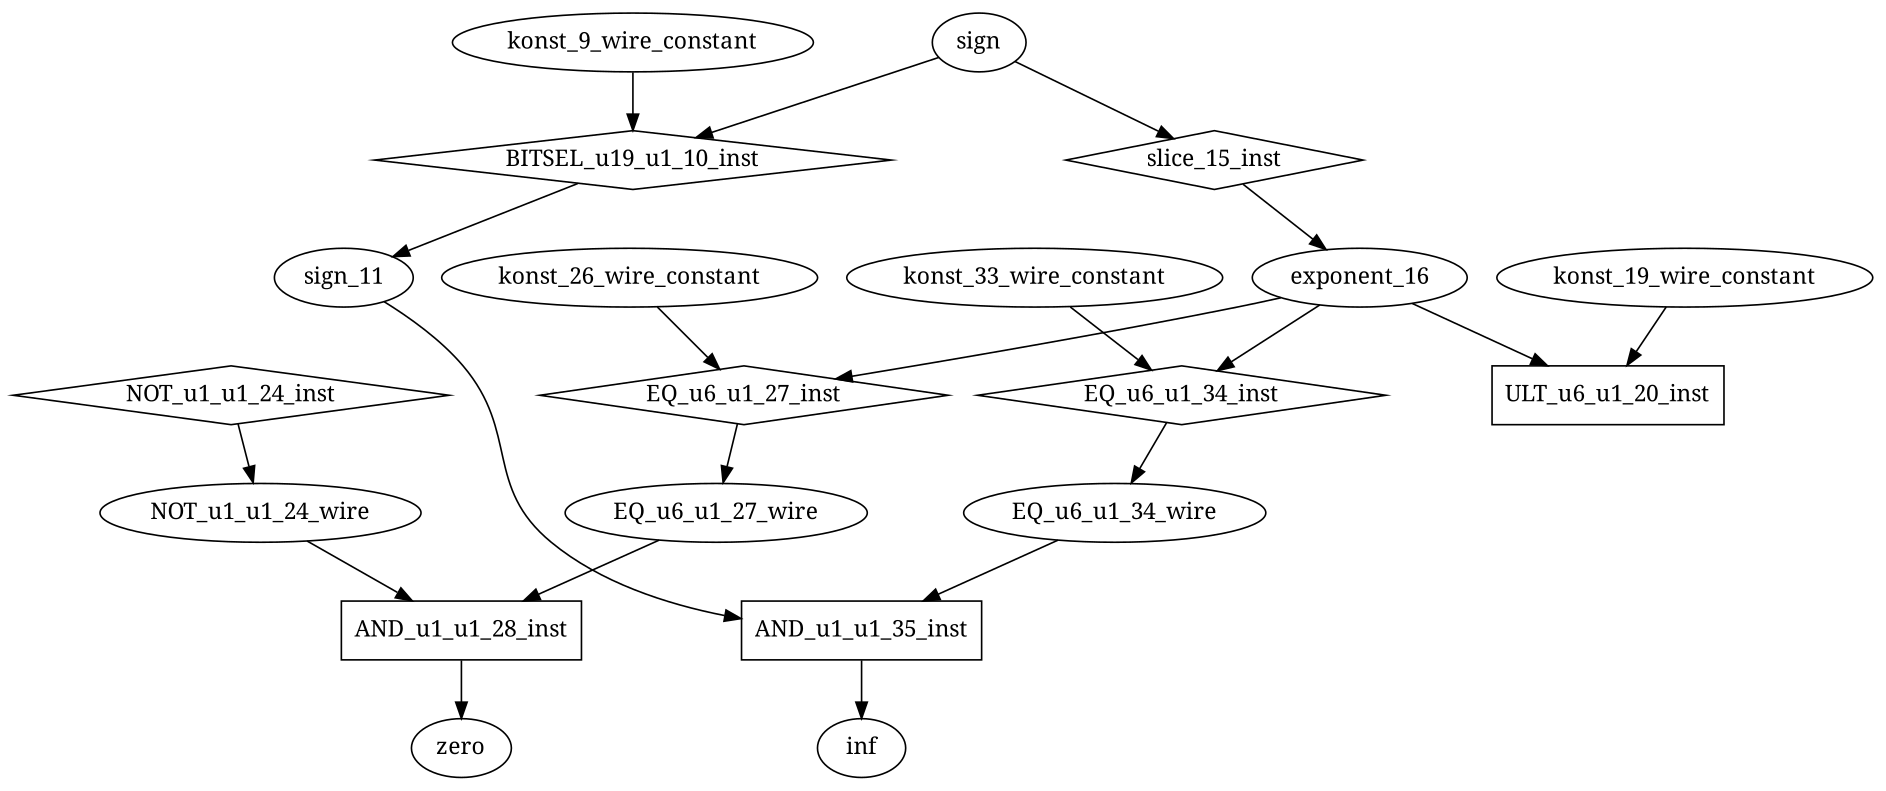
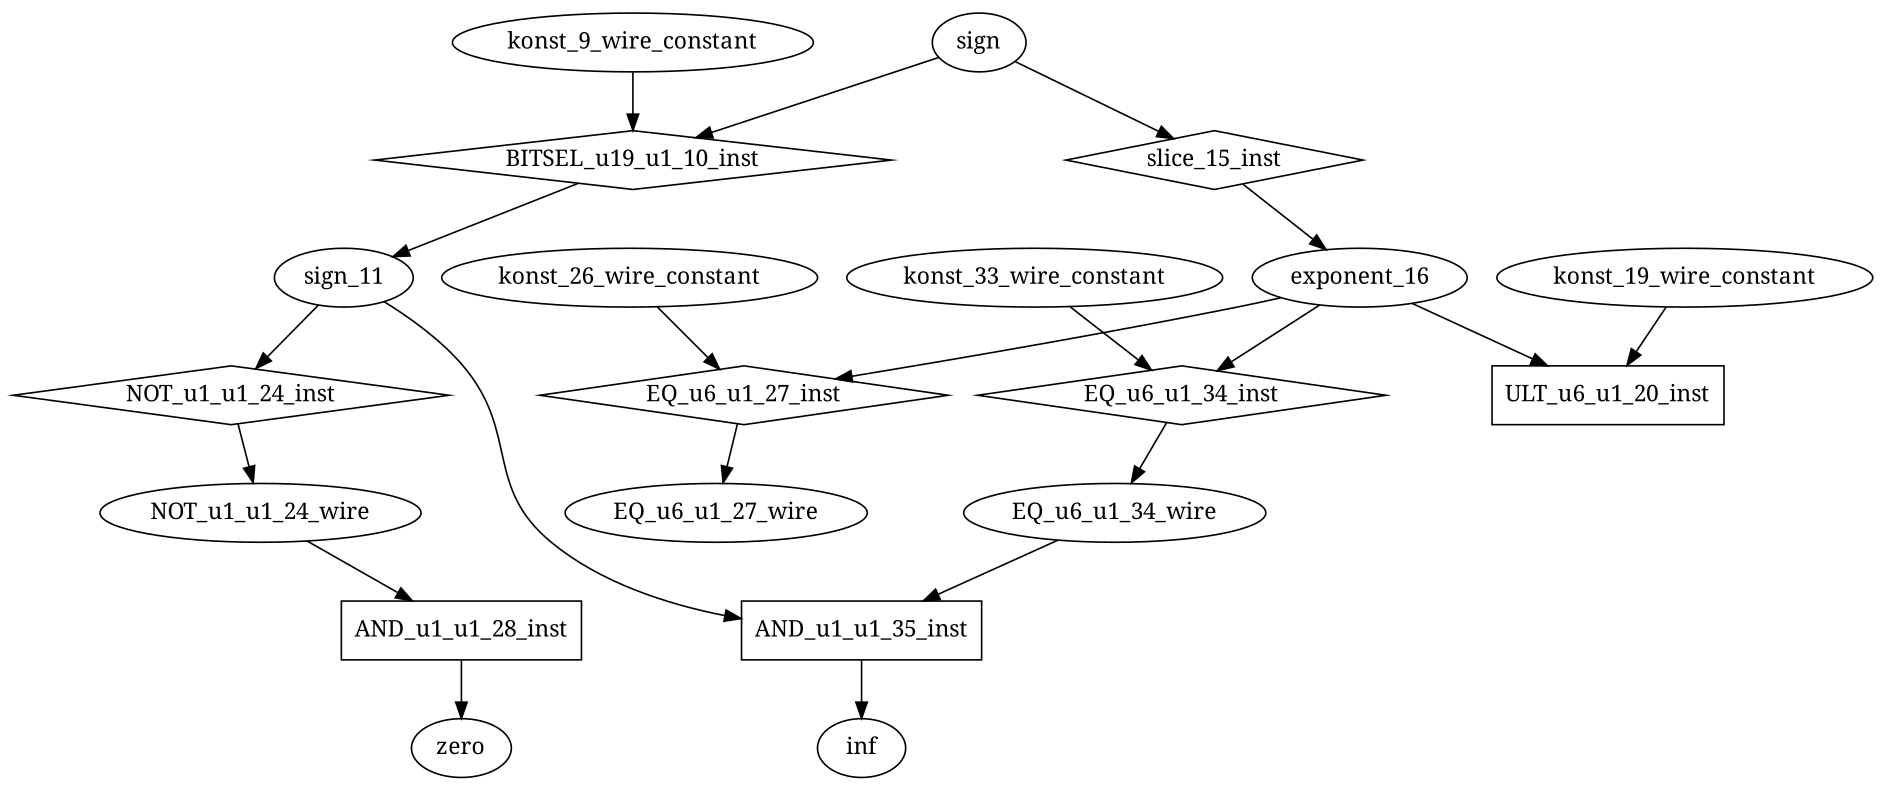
none -> (293, 331)
(605, 565) -> none
